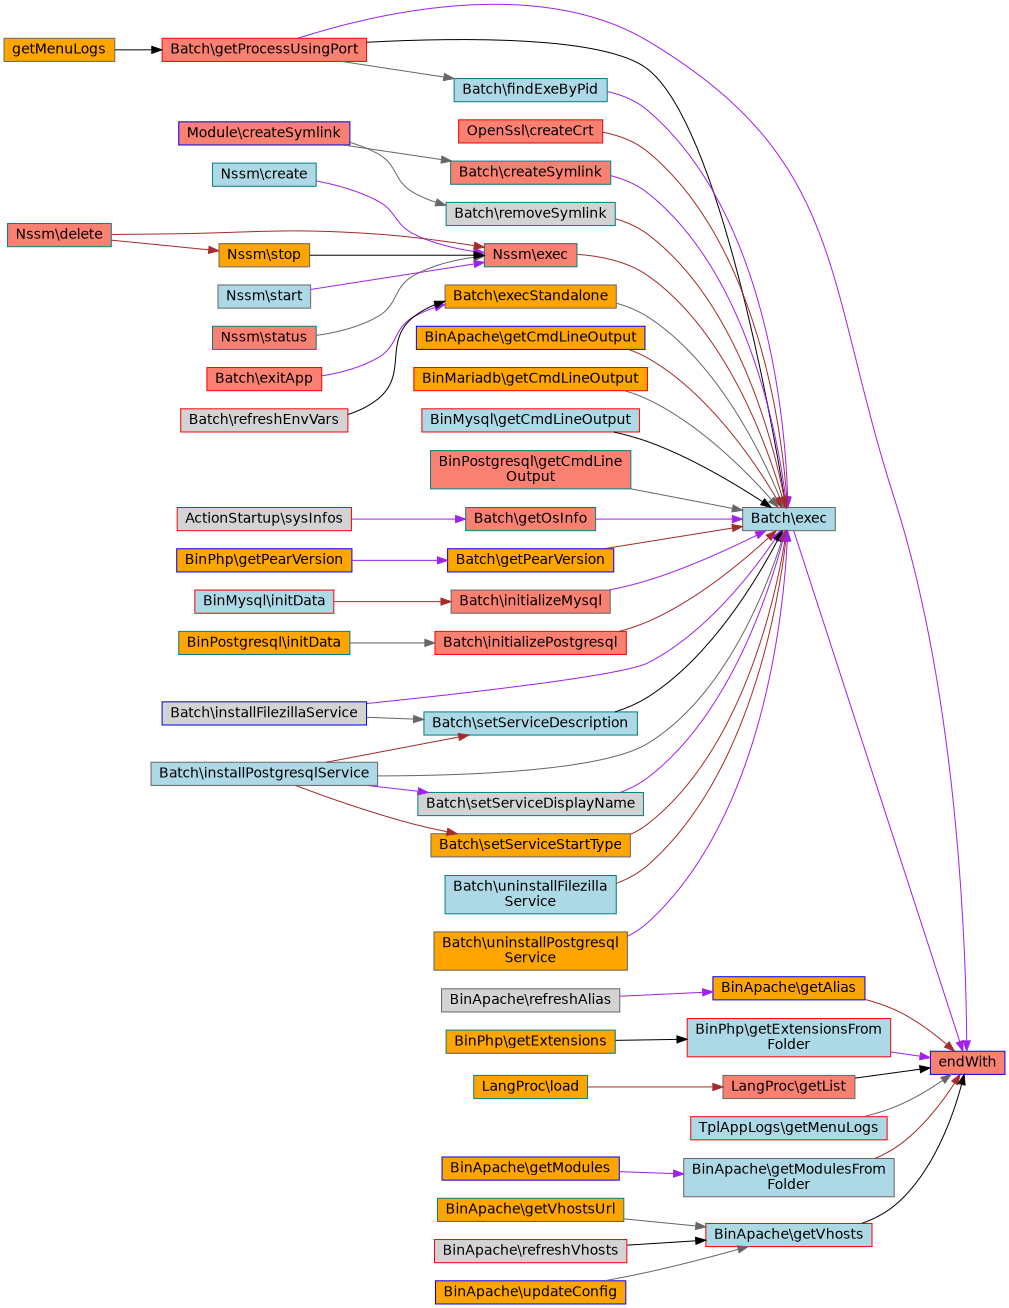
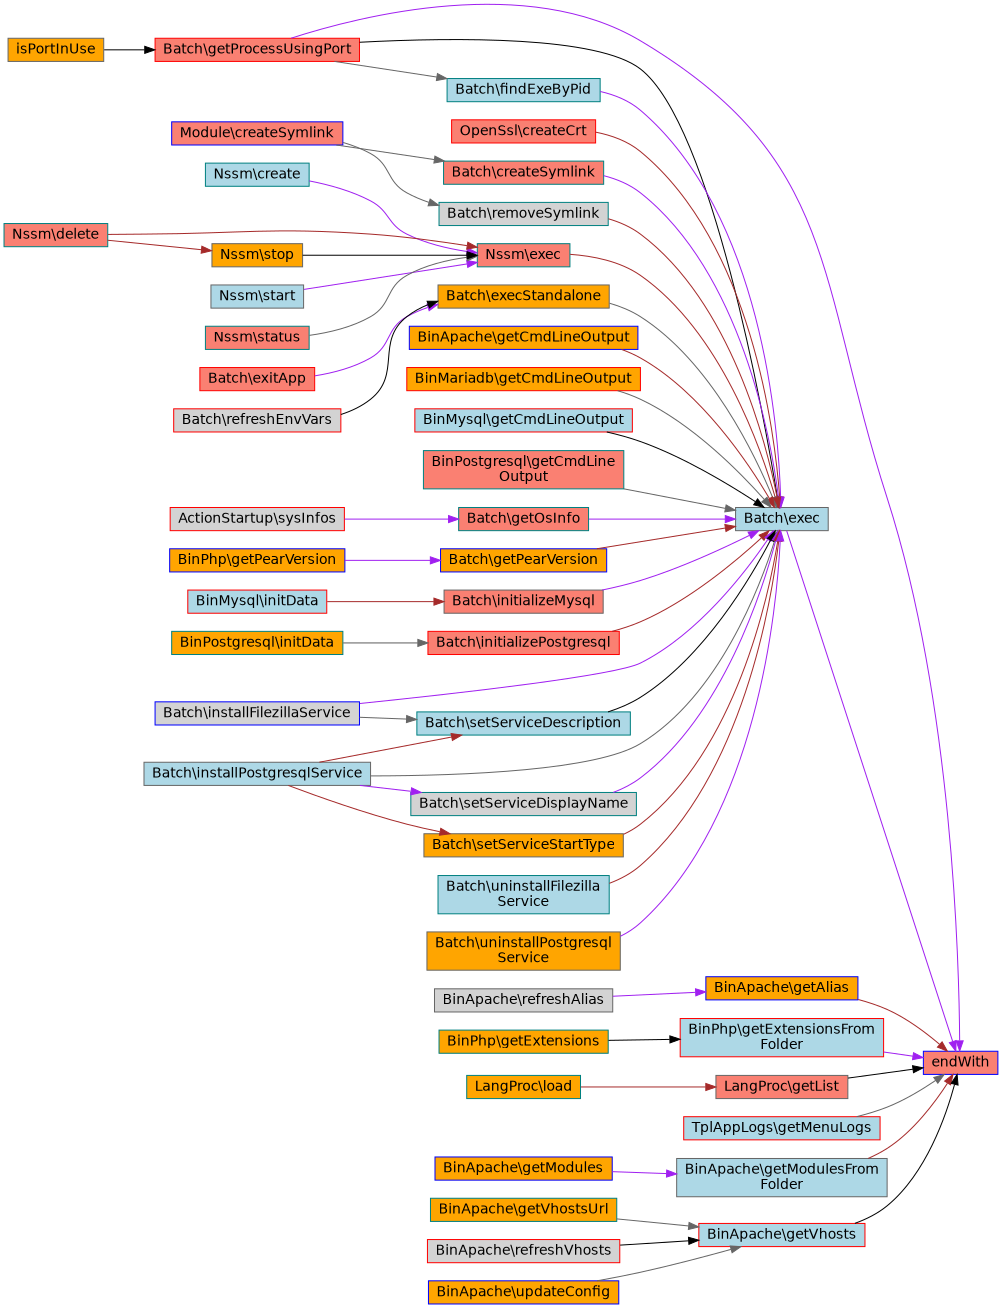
(59, 50) -> (56, 50)
